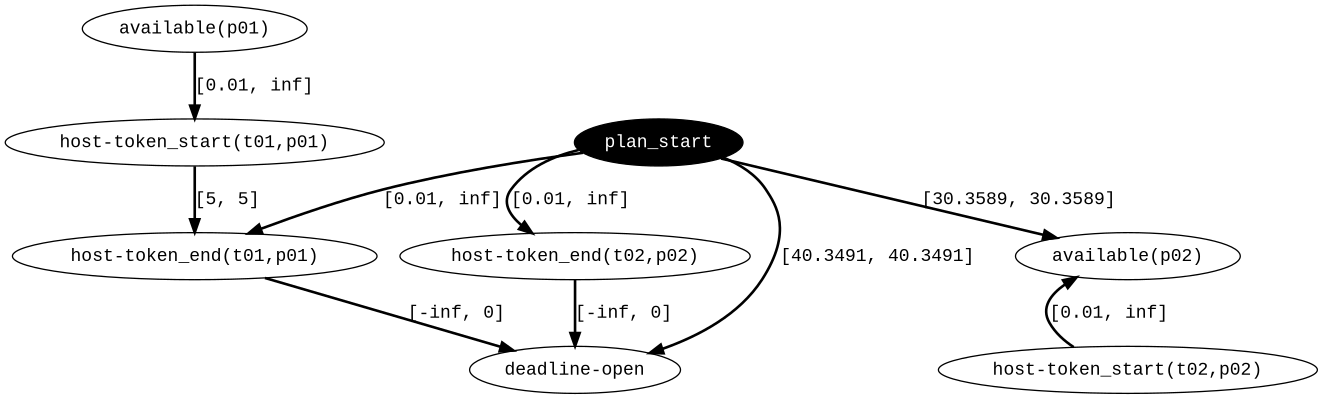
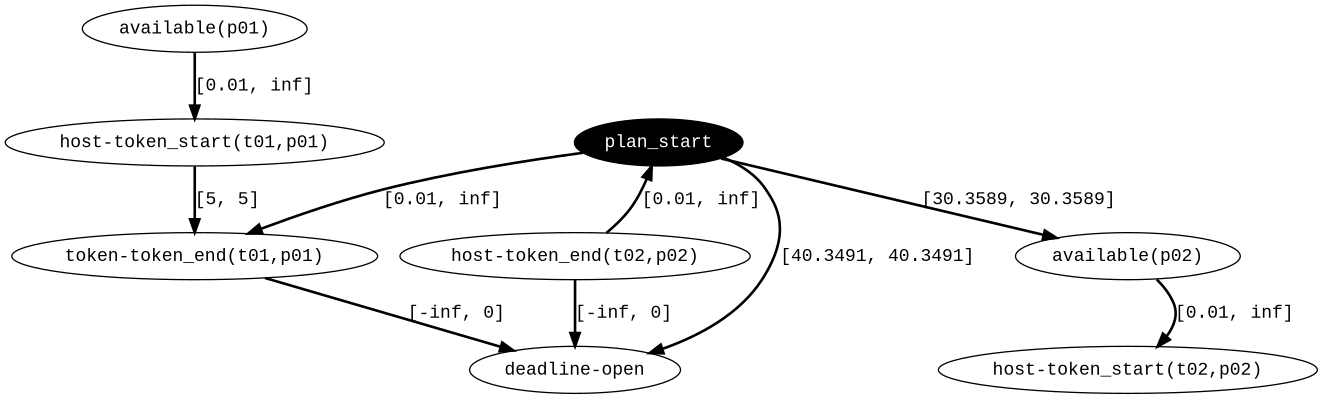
(524, 176) -> (630, 208)
(195, 256) -> (195, 256)
(1047, 318) -> (1175, 306)
